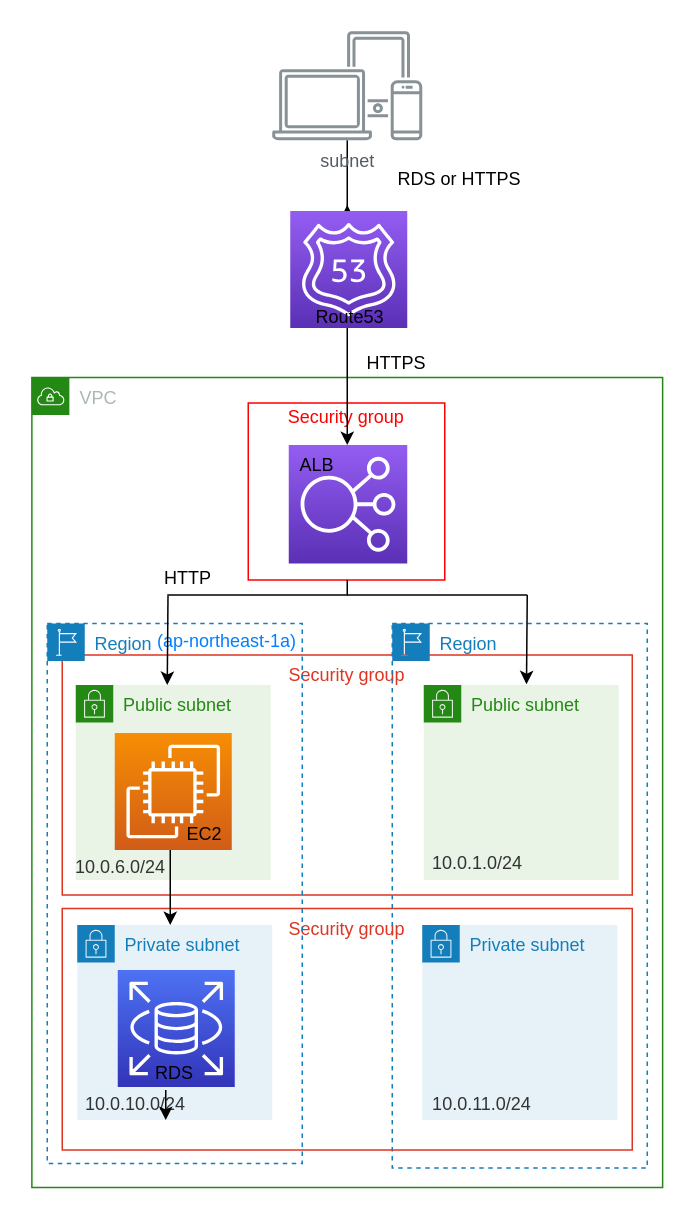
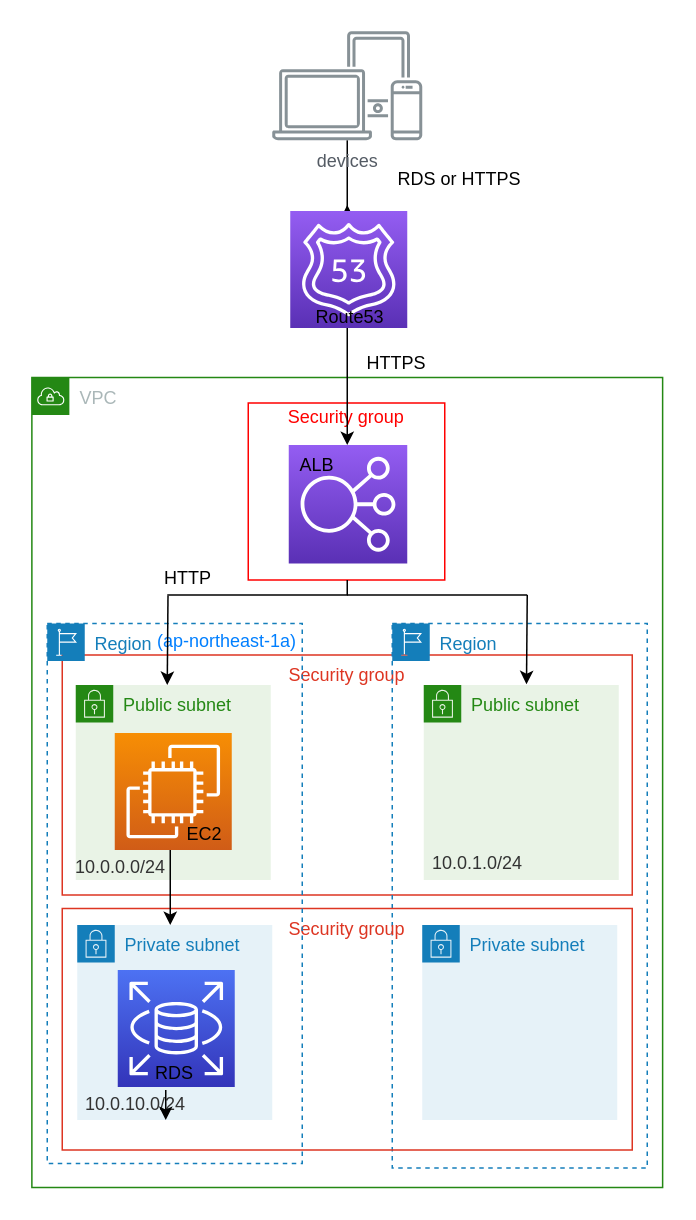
(348, 162) -> (348, 162)
(121, 868) -> (121, 868)
(482, 1105) -> none
